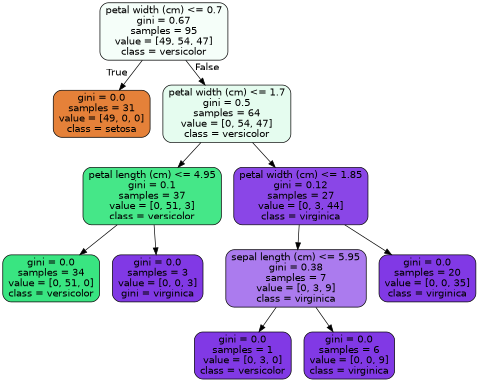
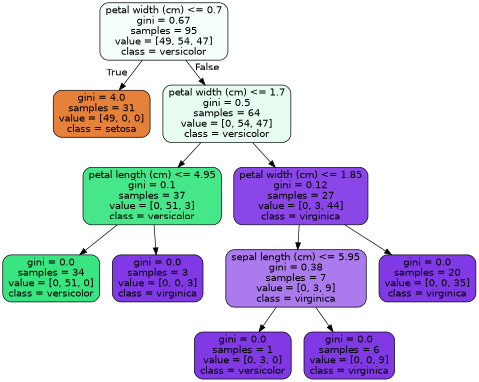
(102, 114) -> (102, 114)
(158, 278) -> (158, 278)
